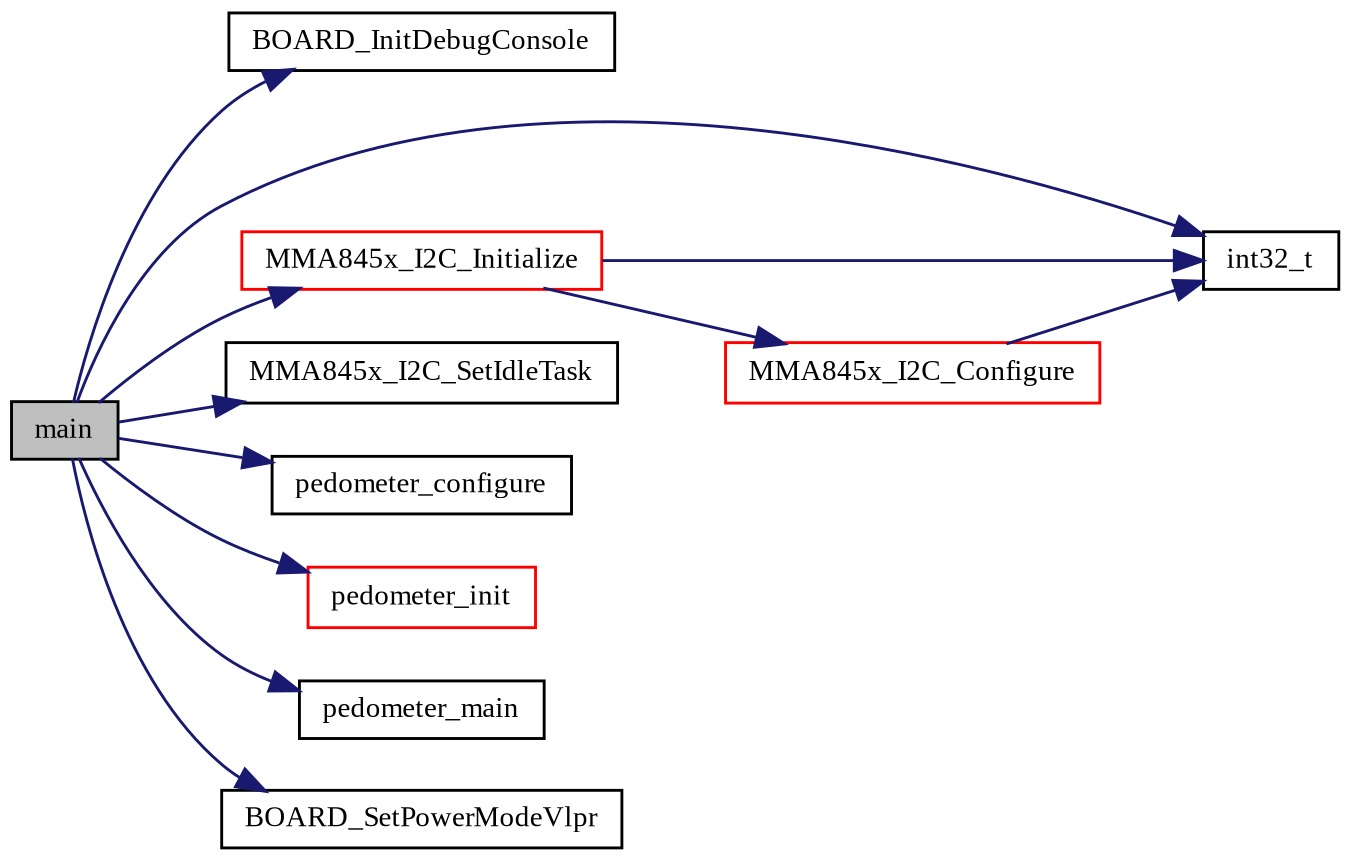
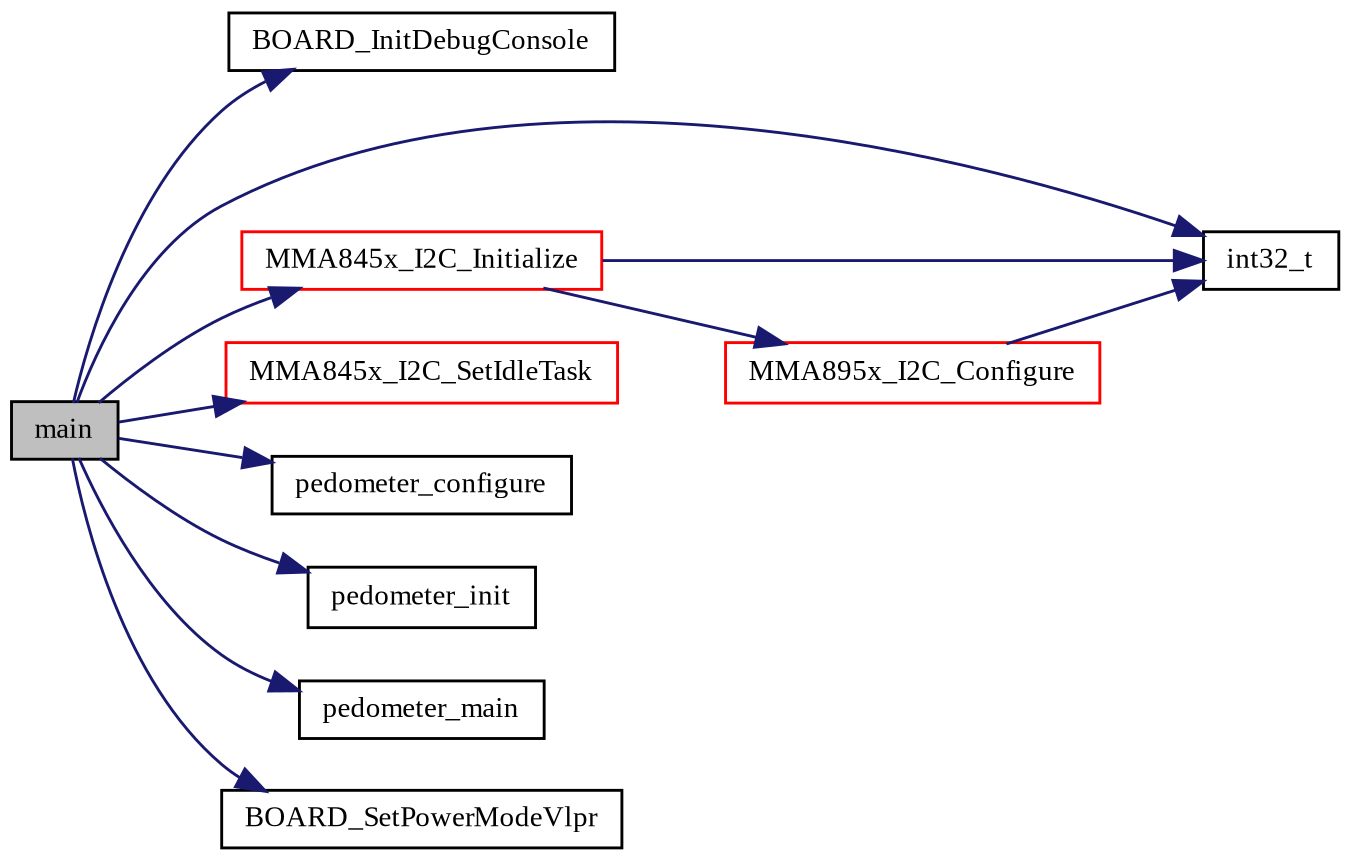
(422, 373) -> (422, 373)
(913, 373) -> (913, 373)
(422, 597) -> (422, 597)
